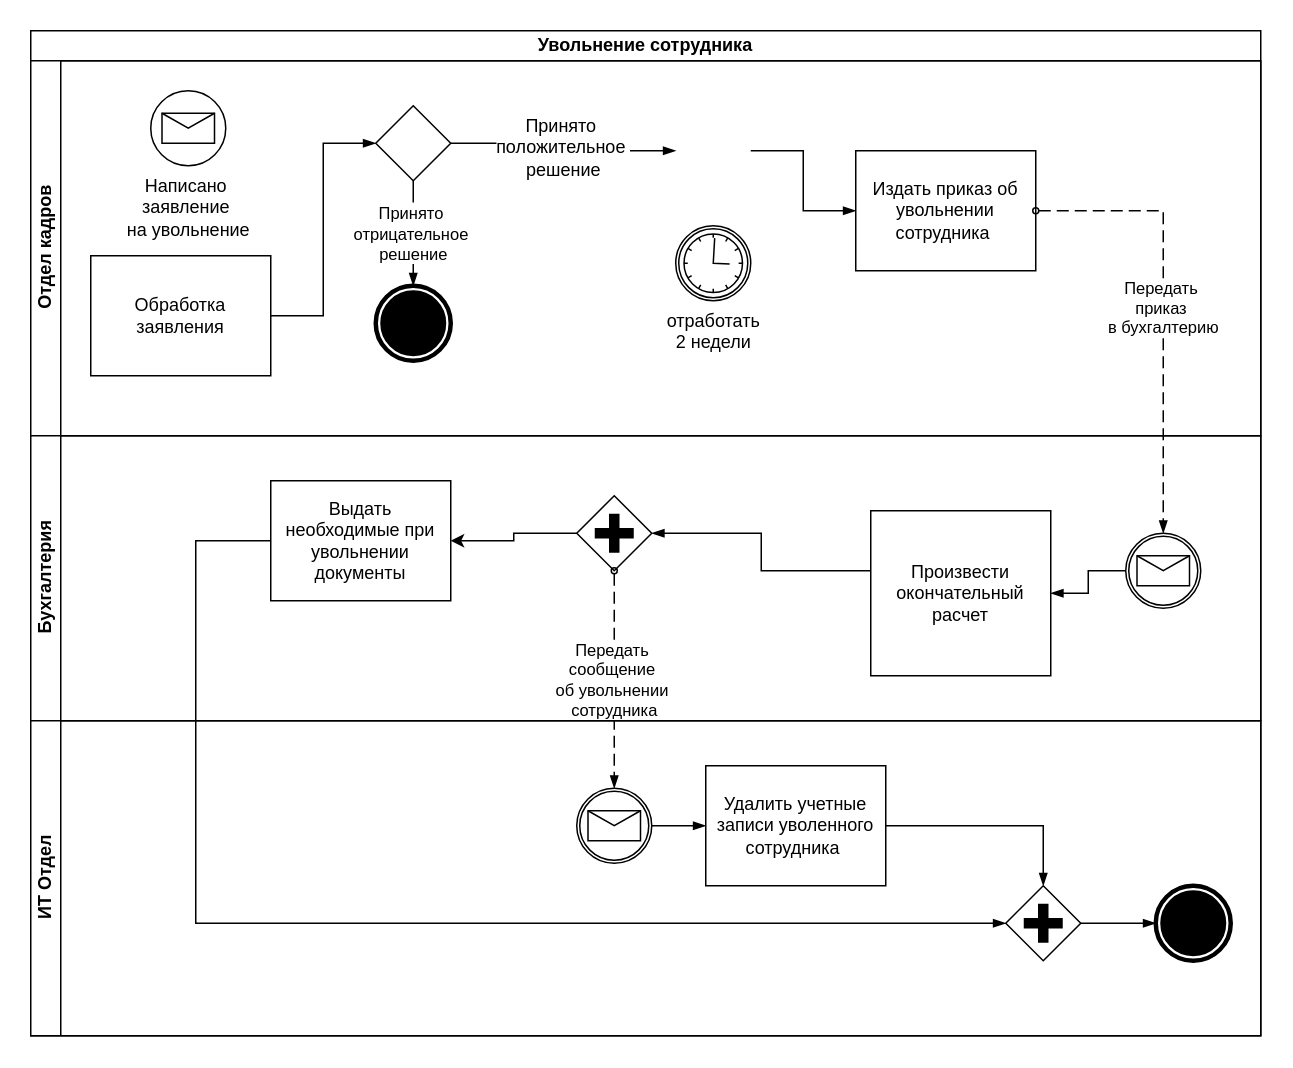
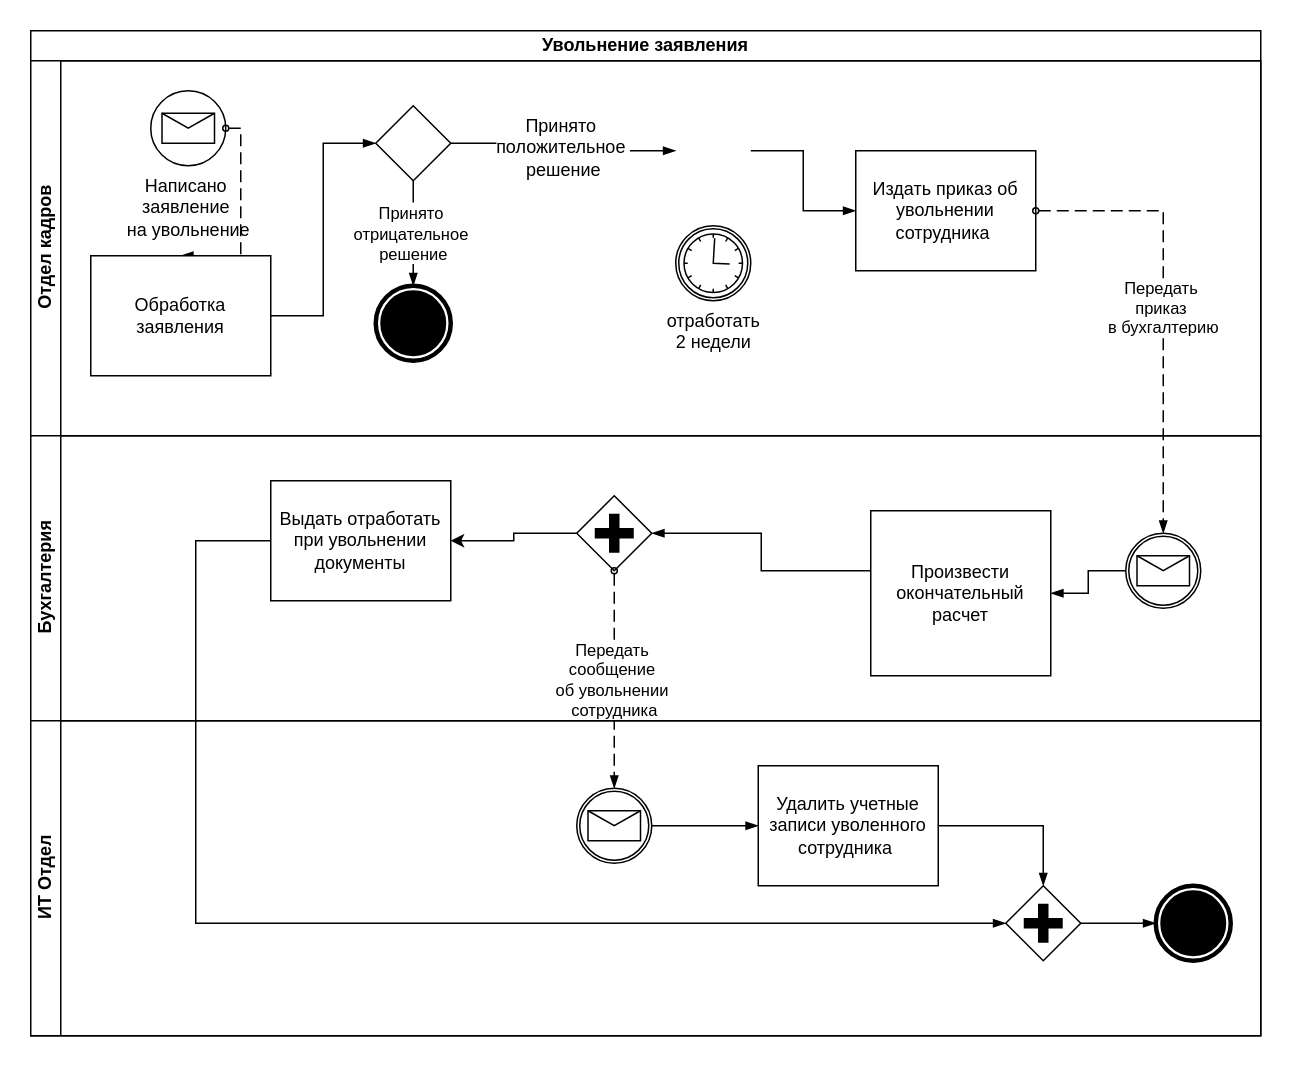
(646, 46) -> (646, 46)
none -> (241, 186)
(361, 541) -> (361, 541)
(796, 826) -> (848, 826)
